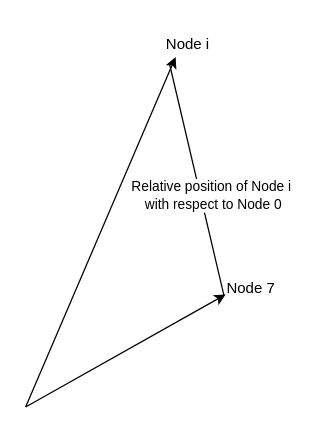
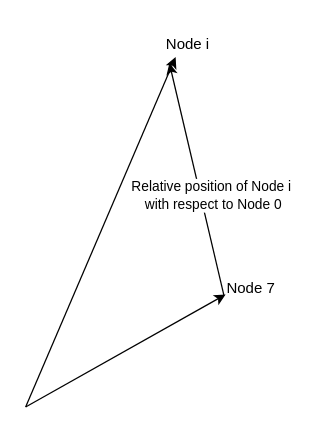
(171, 72) -> (171, 72)
